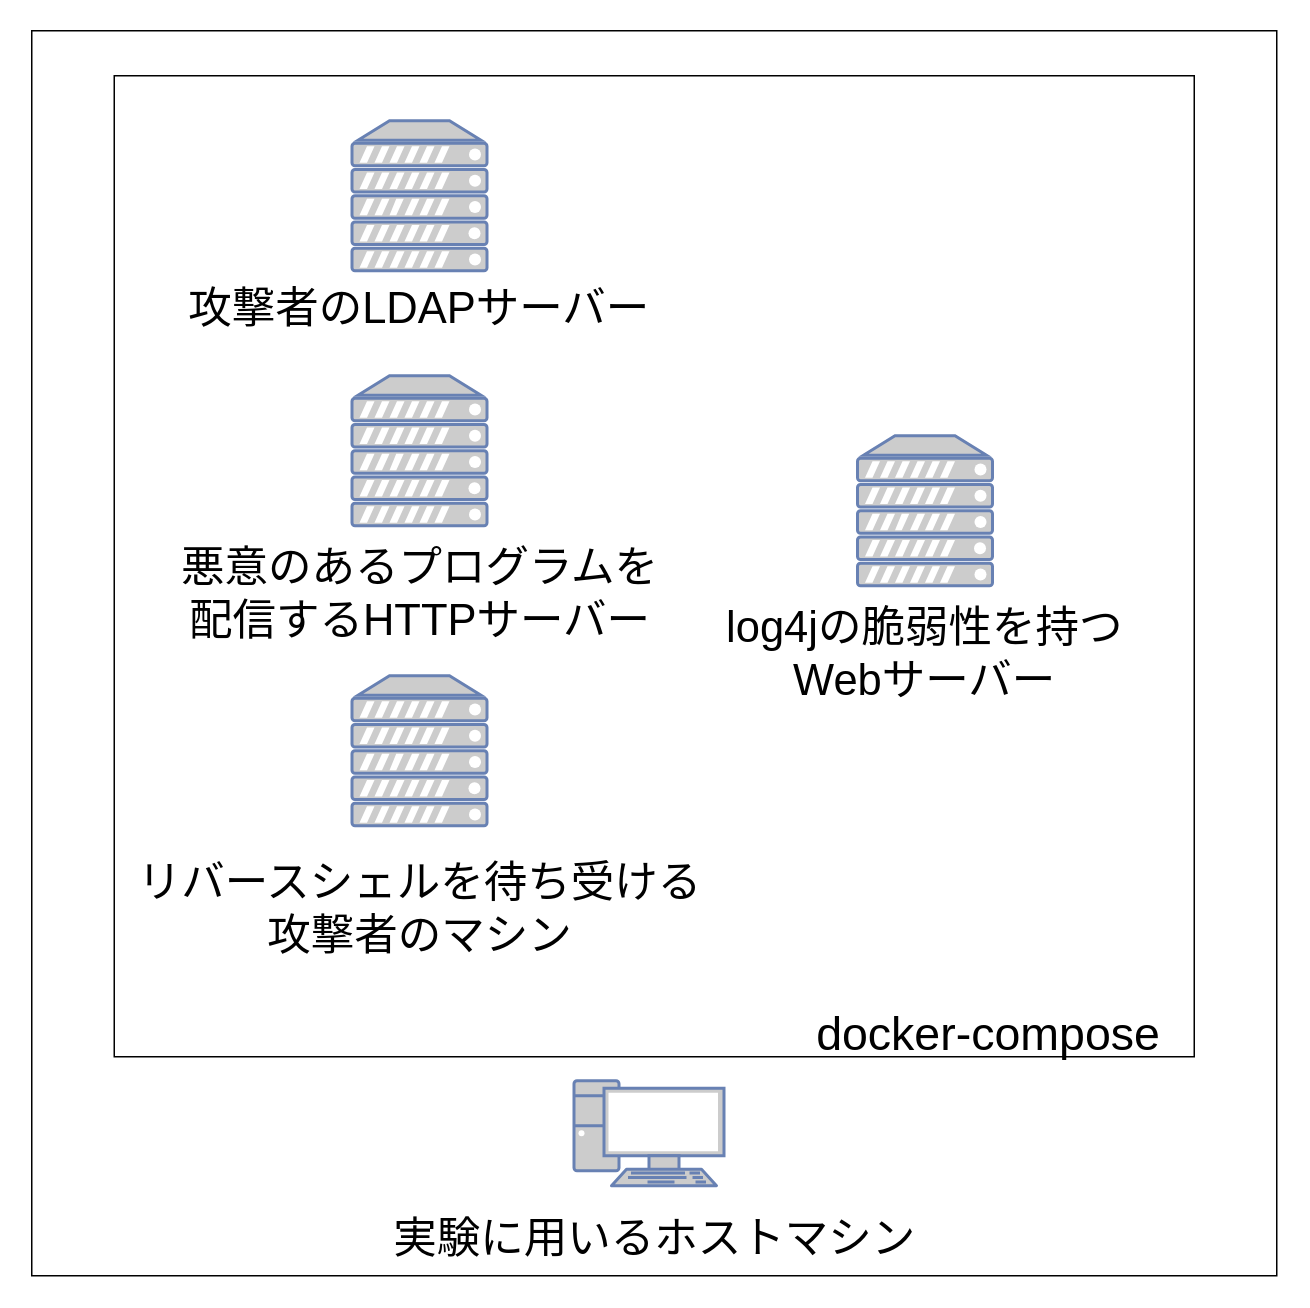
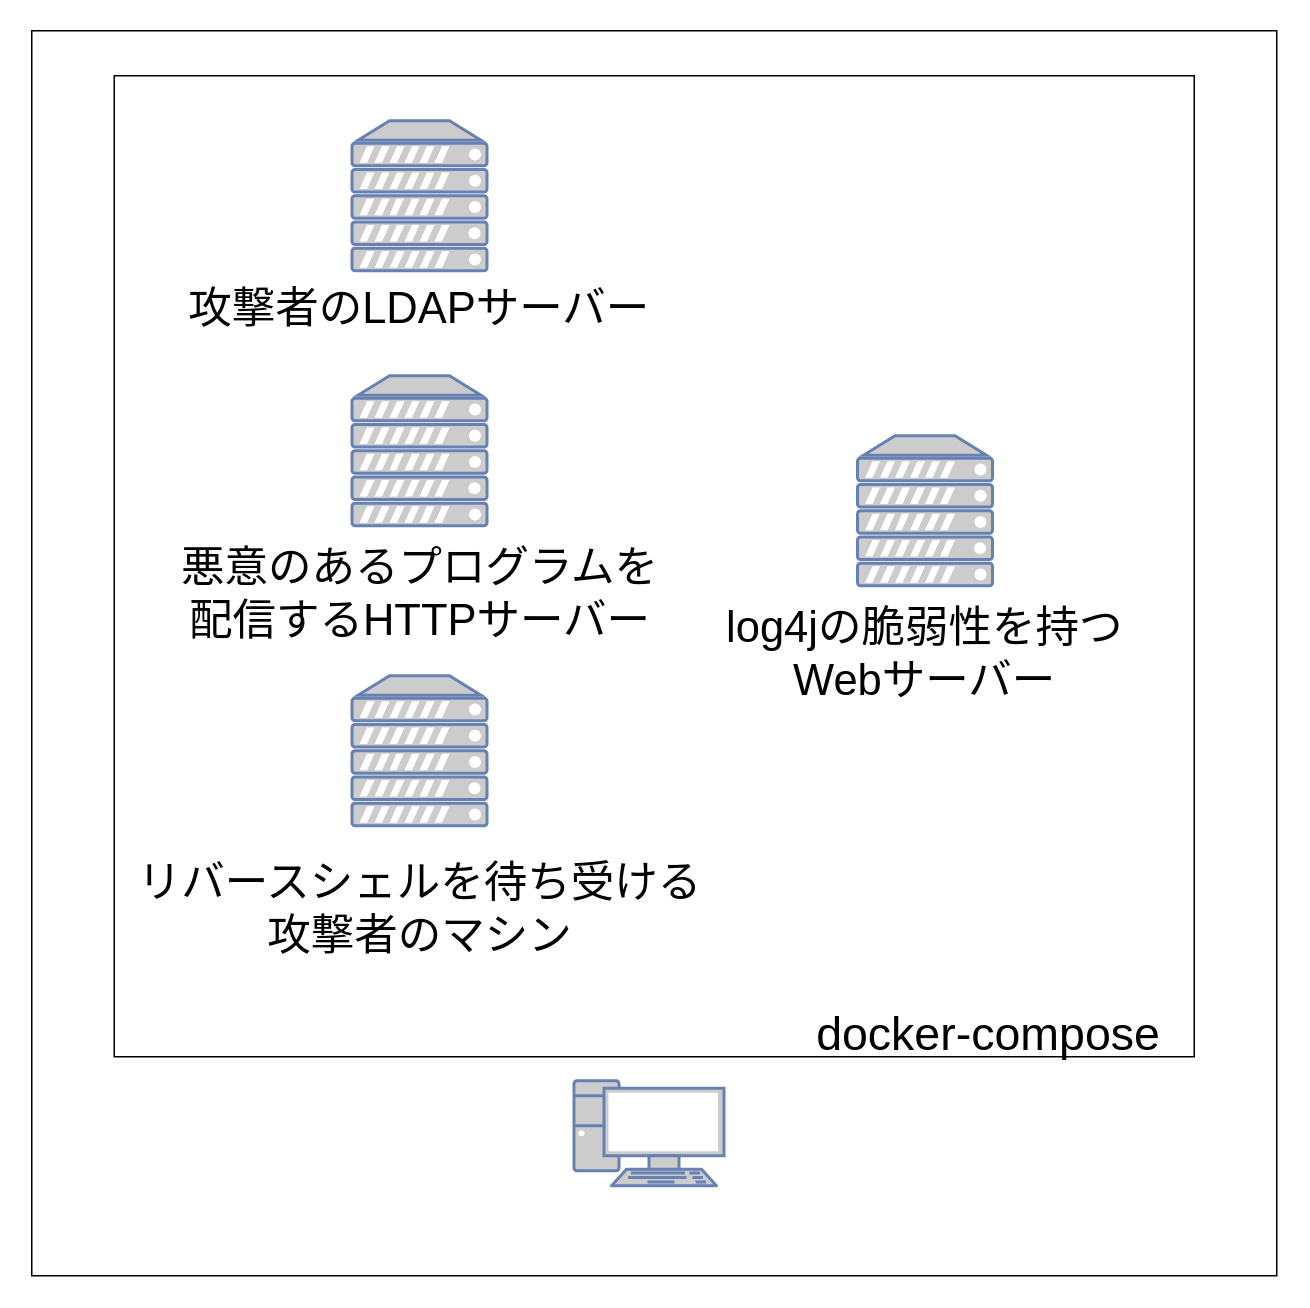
(654, 1238) -> none
